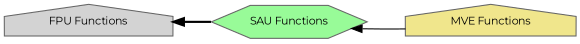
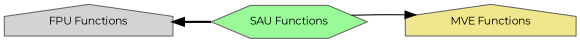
(384, 29) -> (378, 15)
